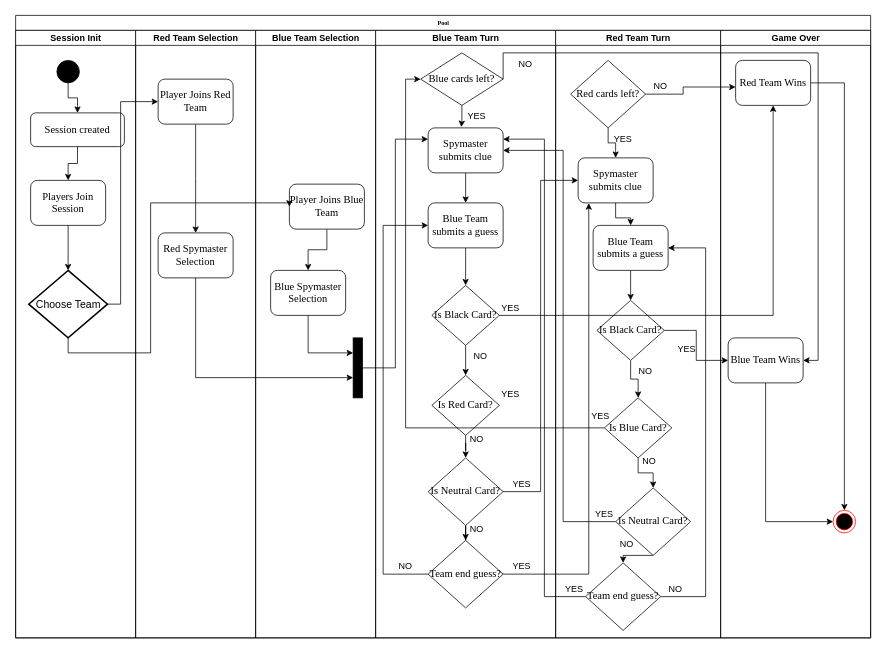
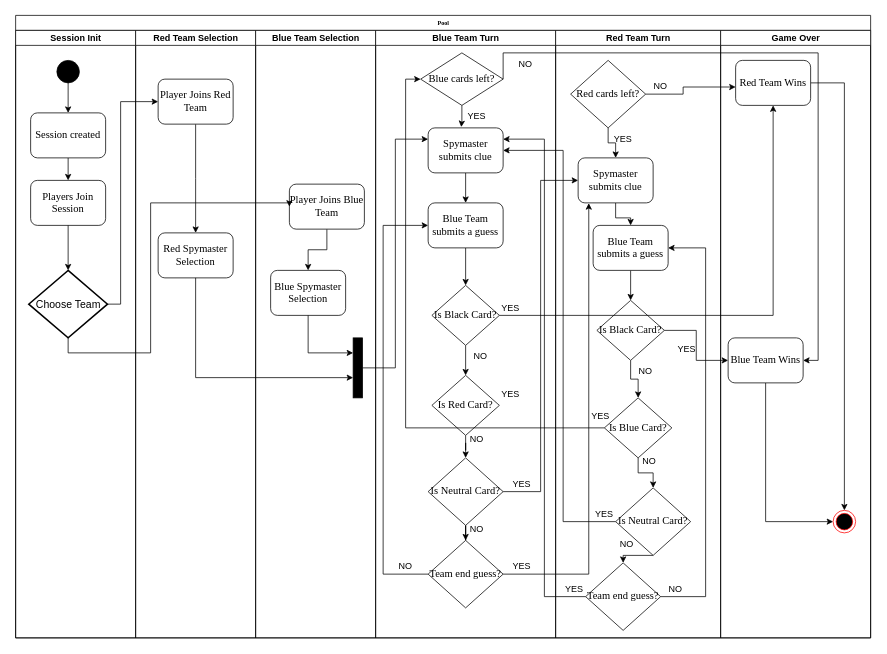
(77, 130) -> (68, 135)
